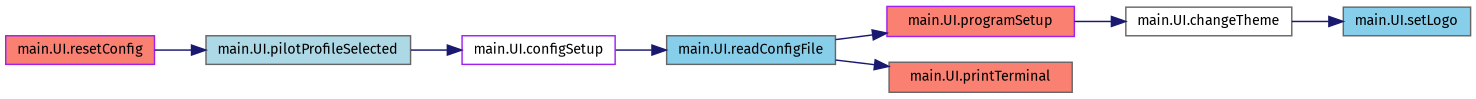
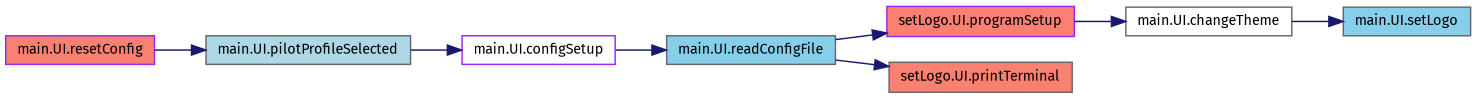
(981, 21) -> (981, 21)
(981, 77) -> (981, 77)
